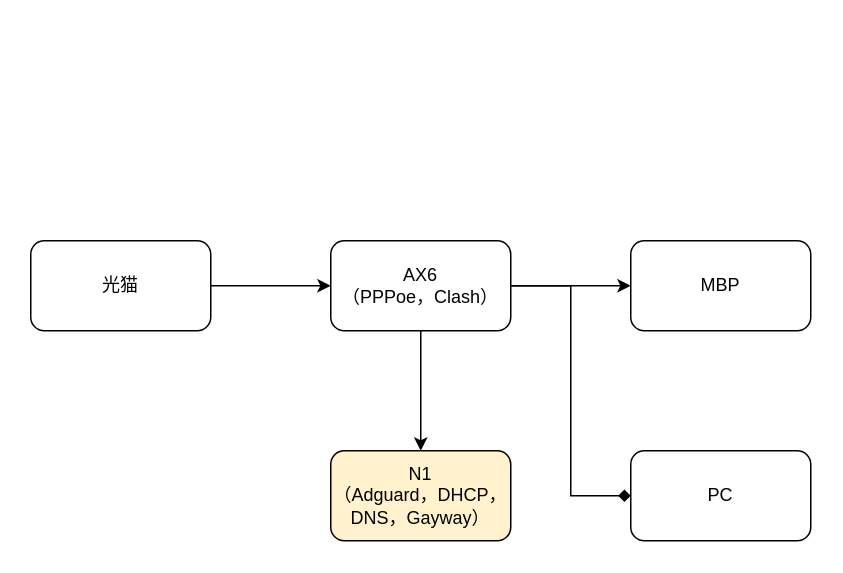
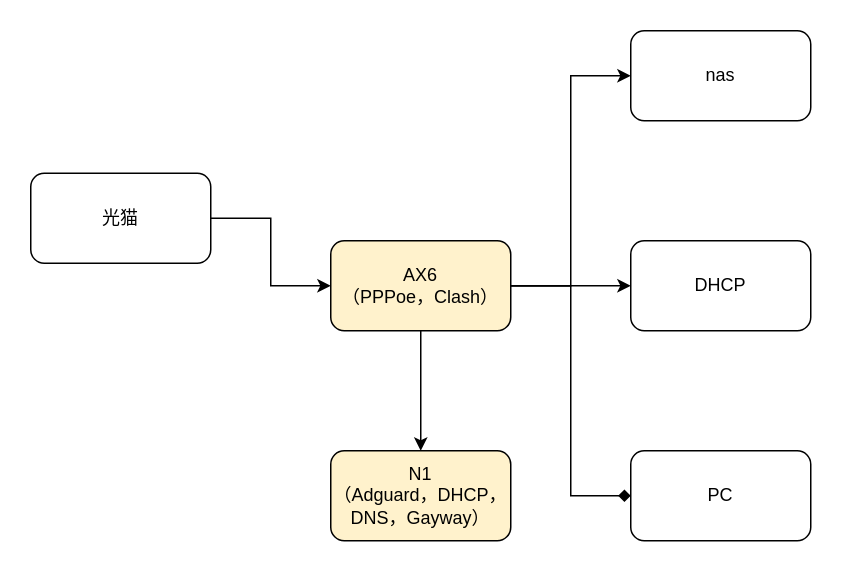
none -> (721, 76)
none -> (571, 155)
(121, 286) -> (121, 218)
(421, 286) -> (421, 286)
(721, 286) -> (721, 286)
